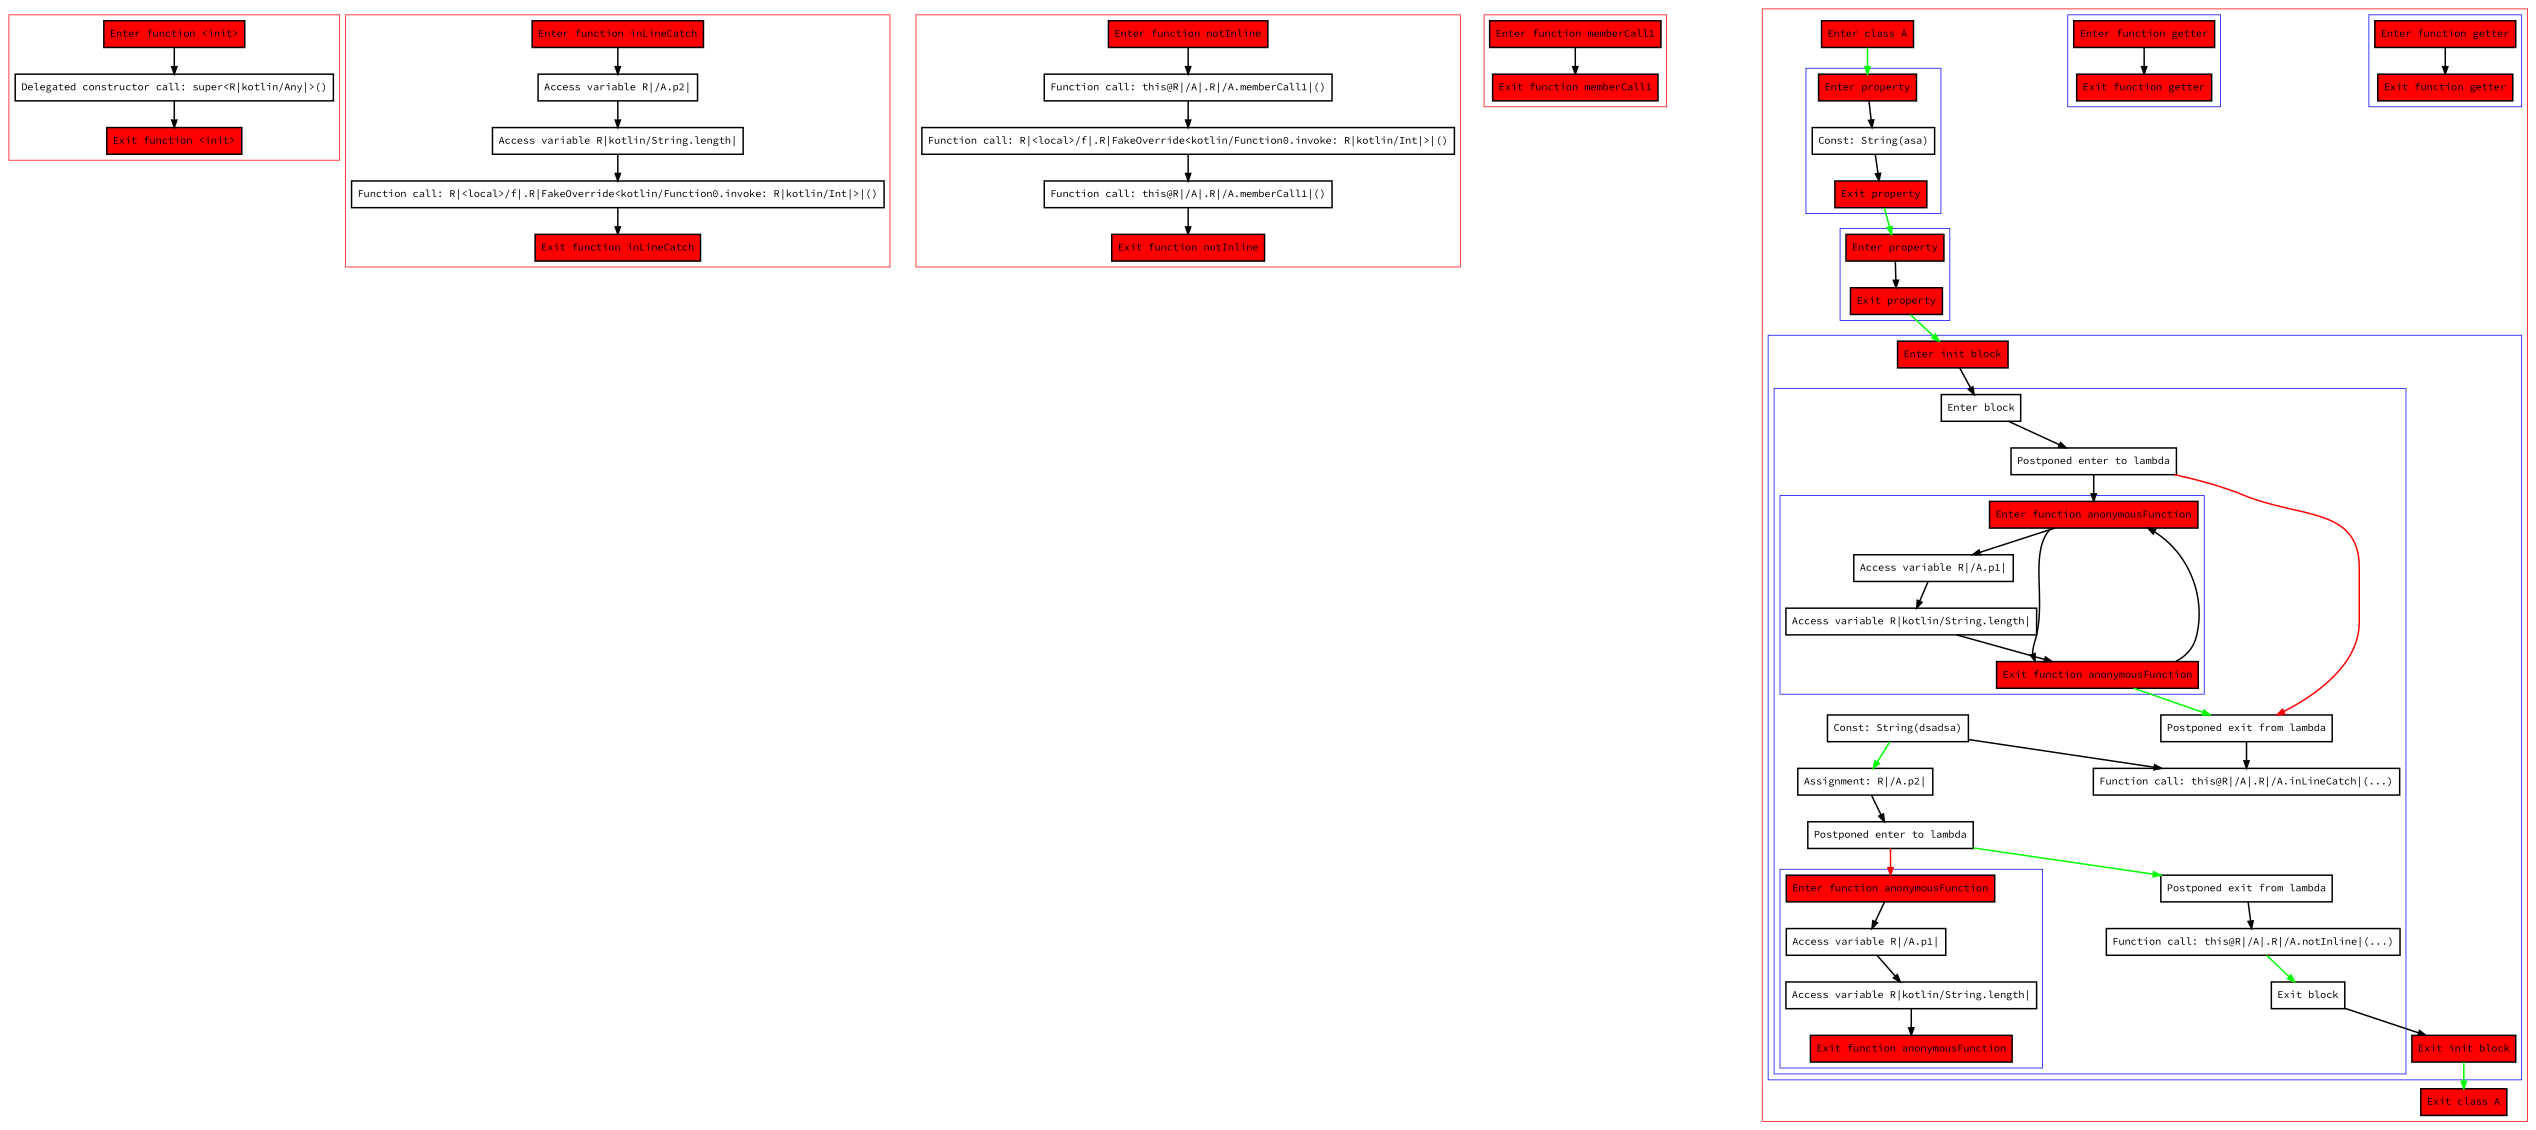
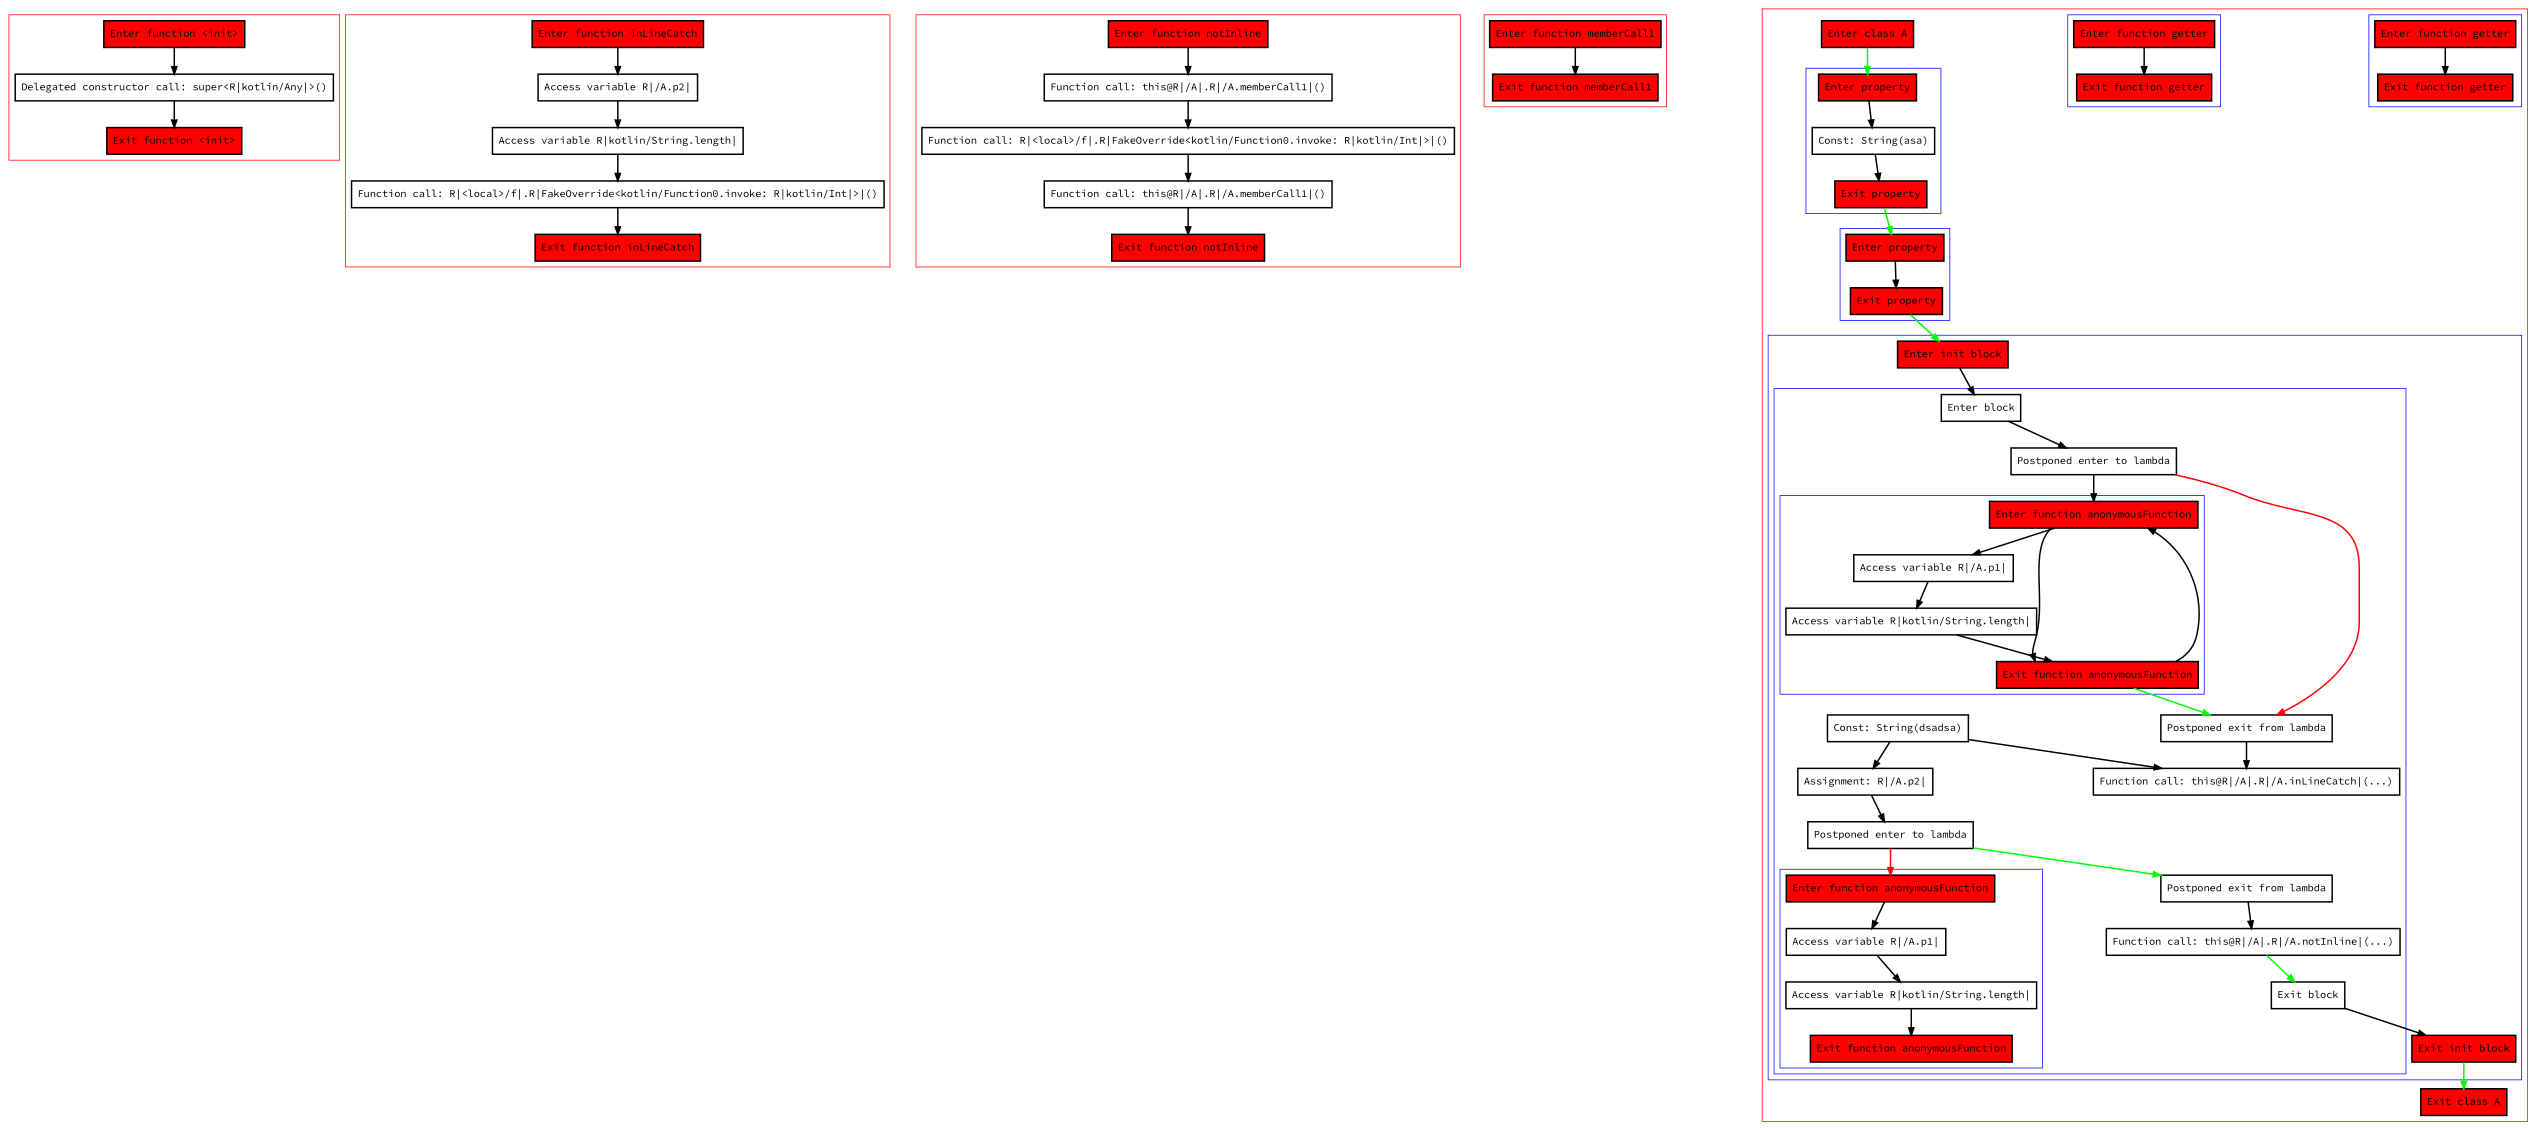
(1884, 752) -> (1884, 752)
